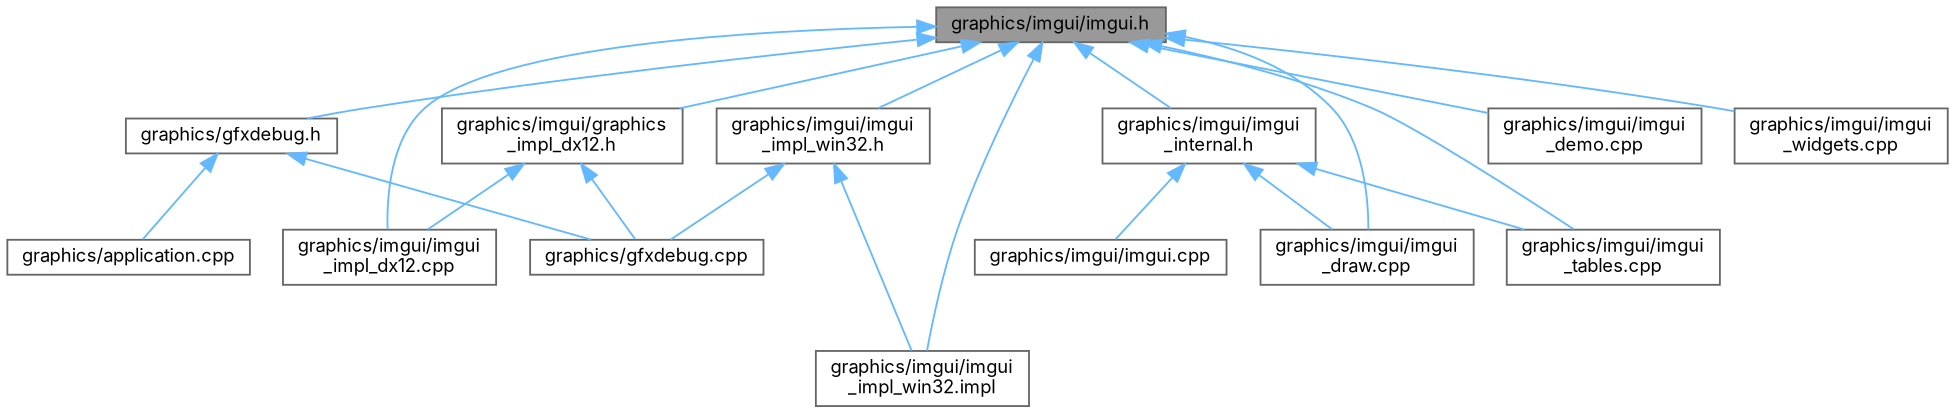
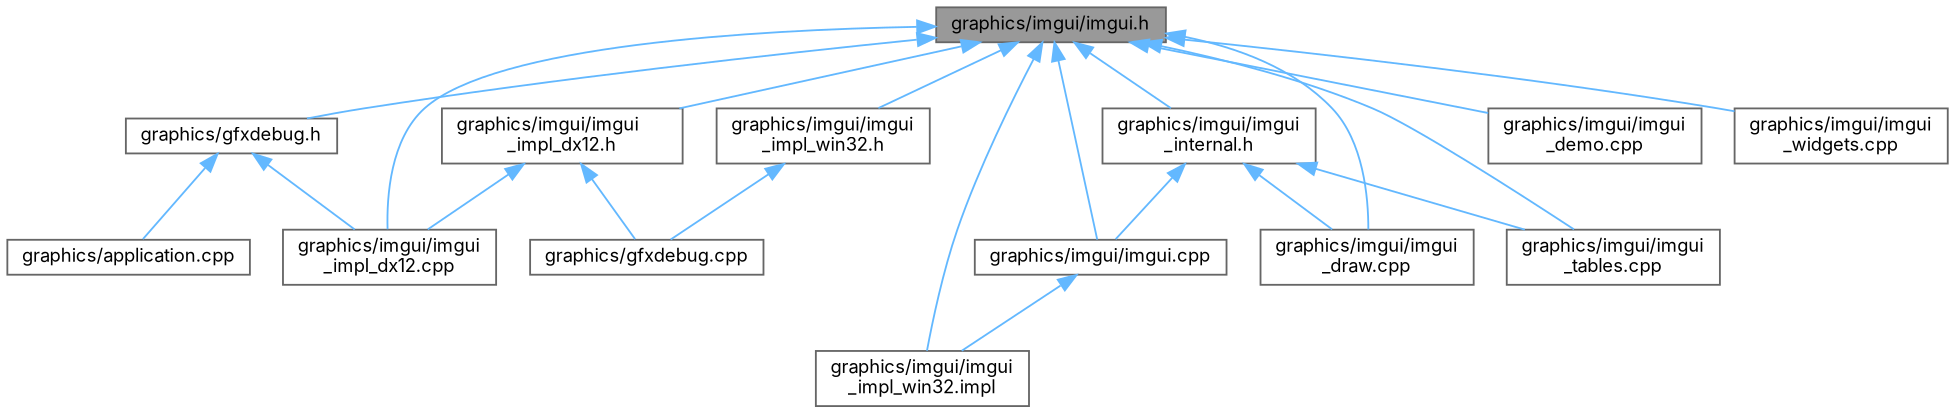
(562, 136) -> (562, 136)
none -> (1078, 150)
(448, 199) -> (311, 197)
(876, 266) -> (1011, 318)
